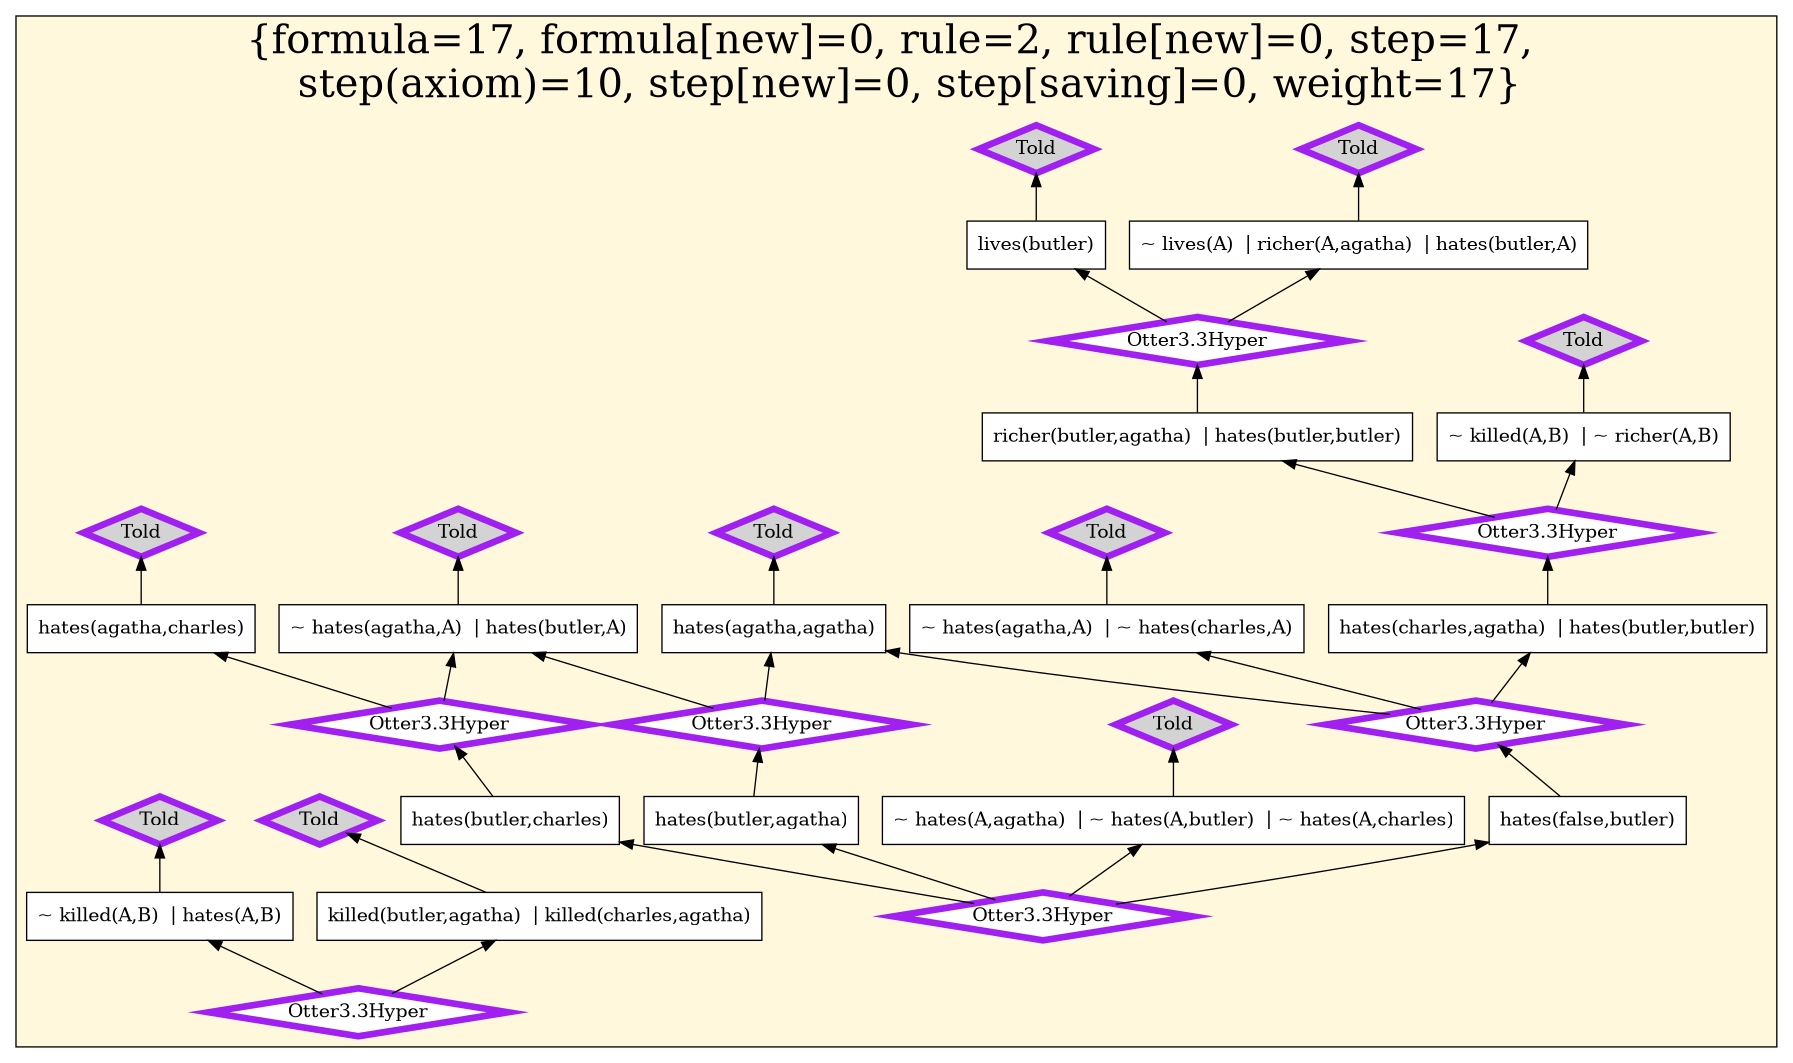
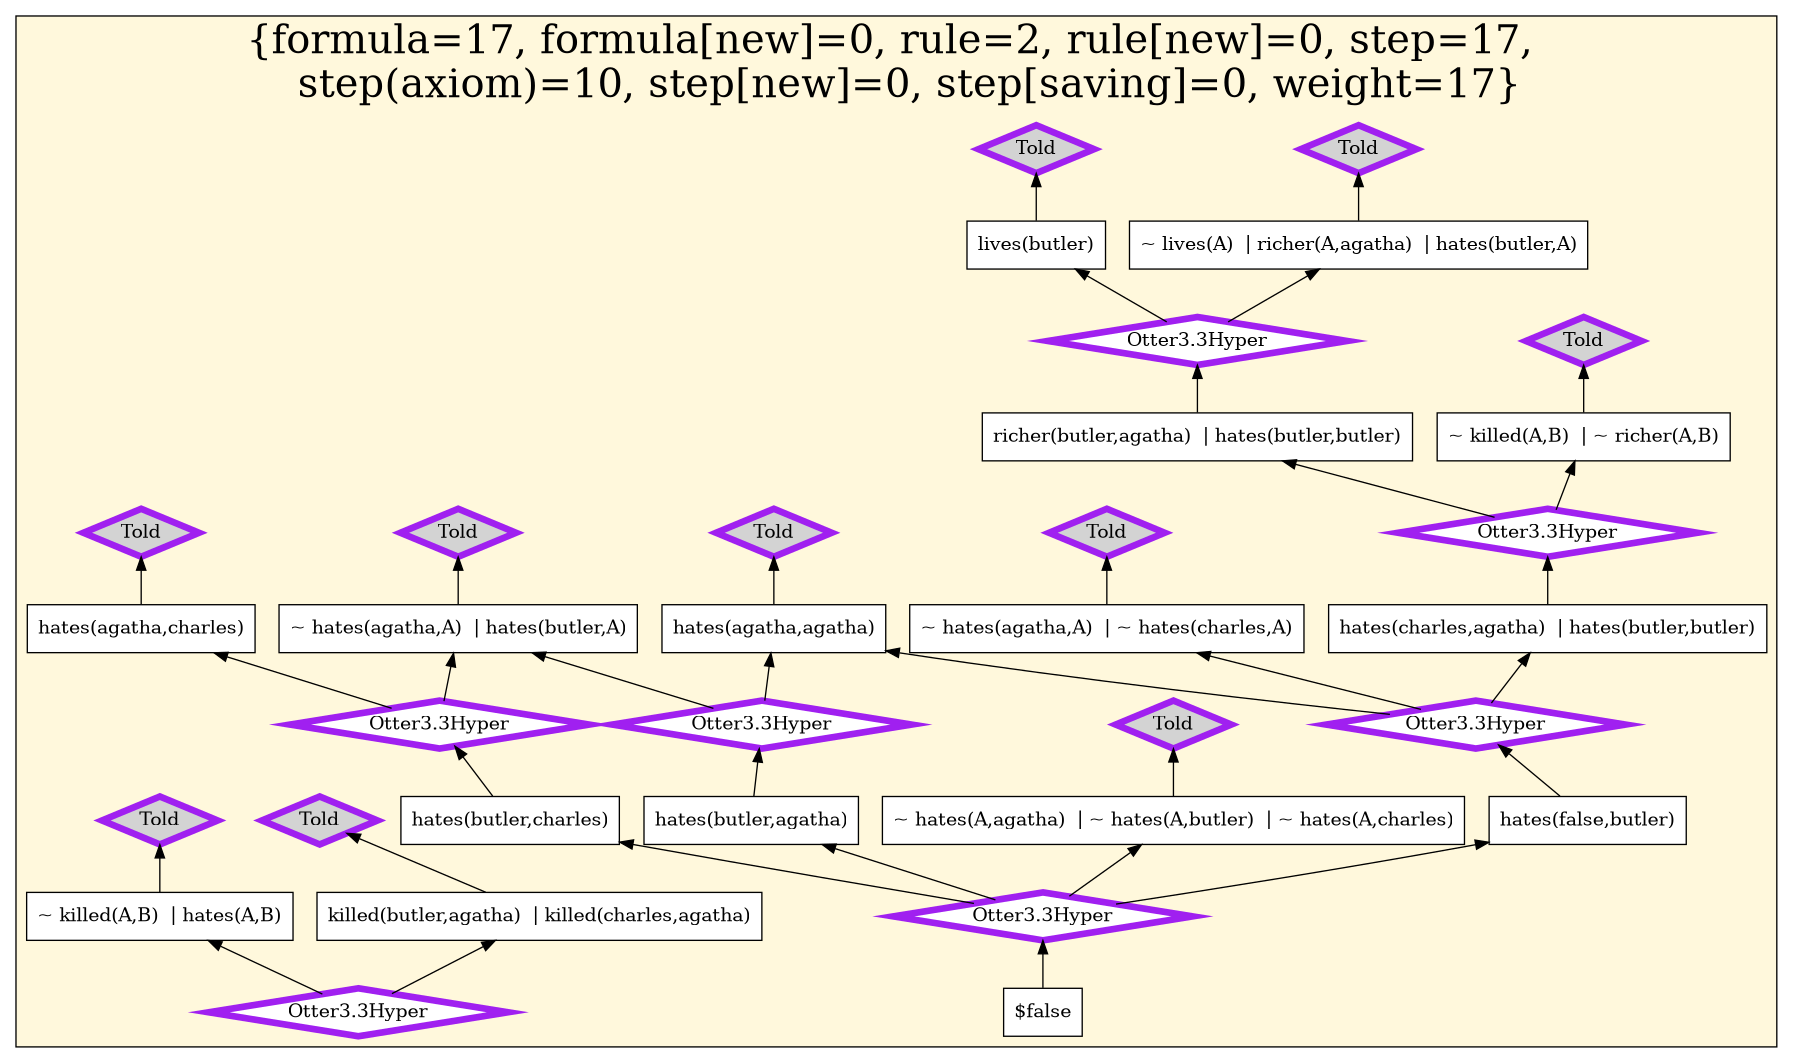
none -> (1043, 1012)
